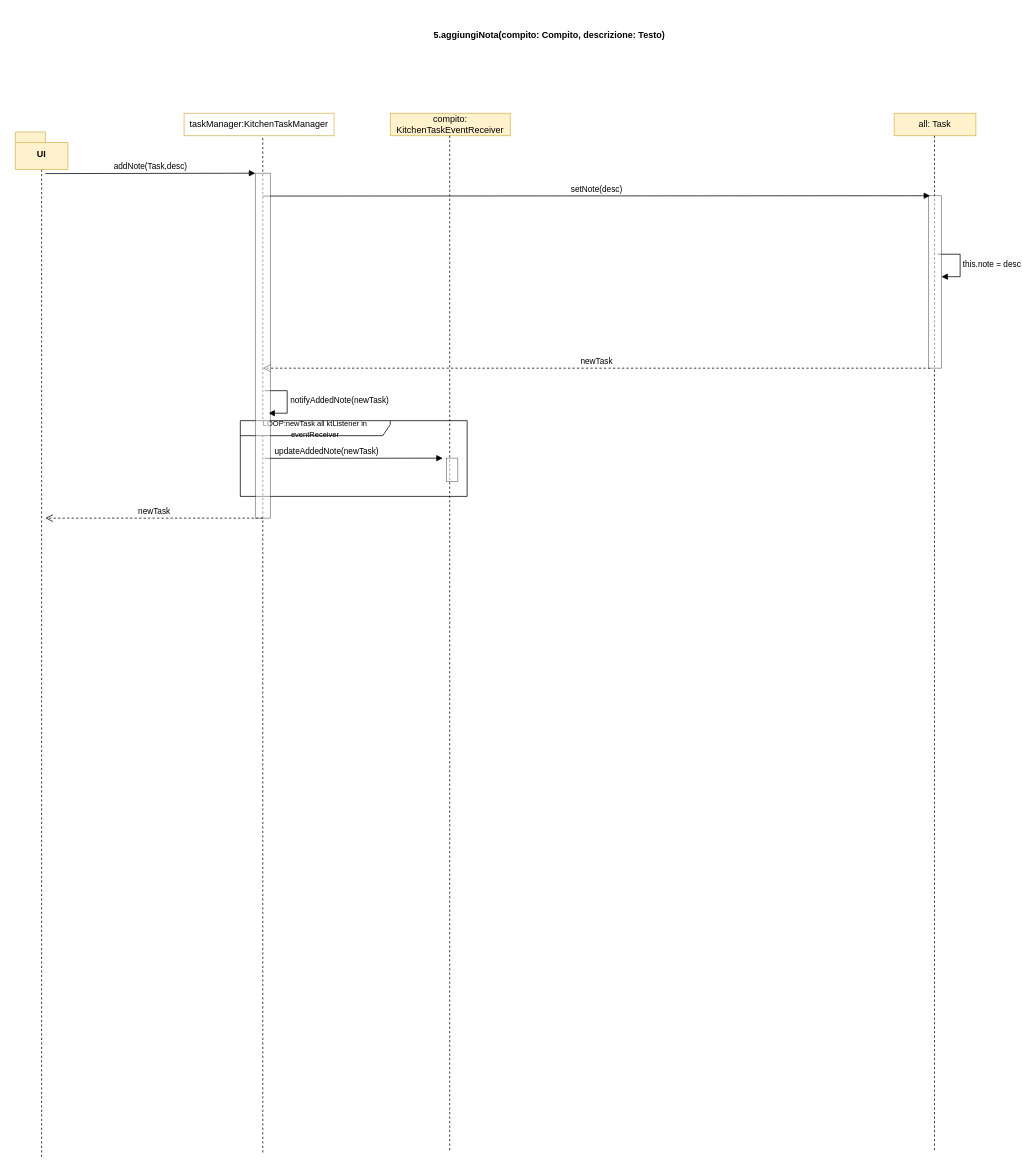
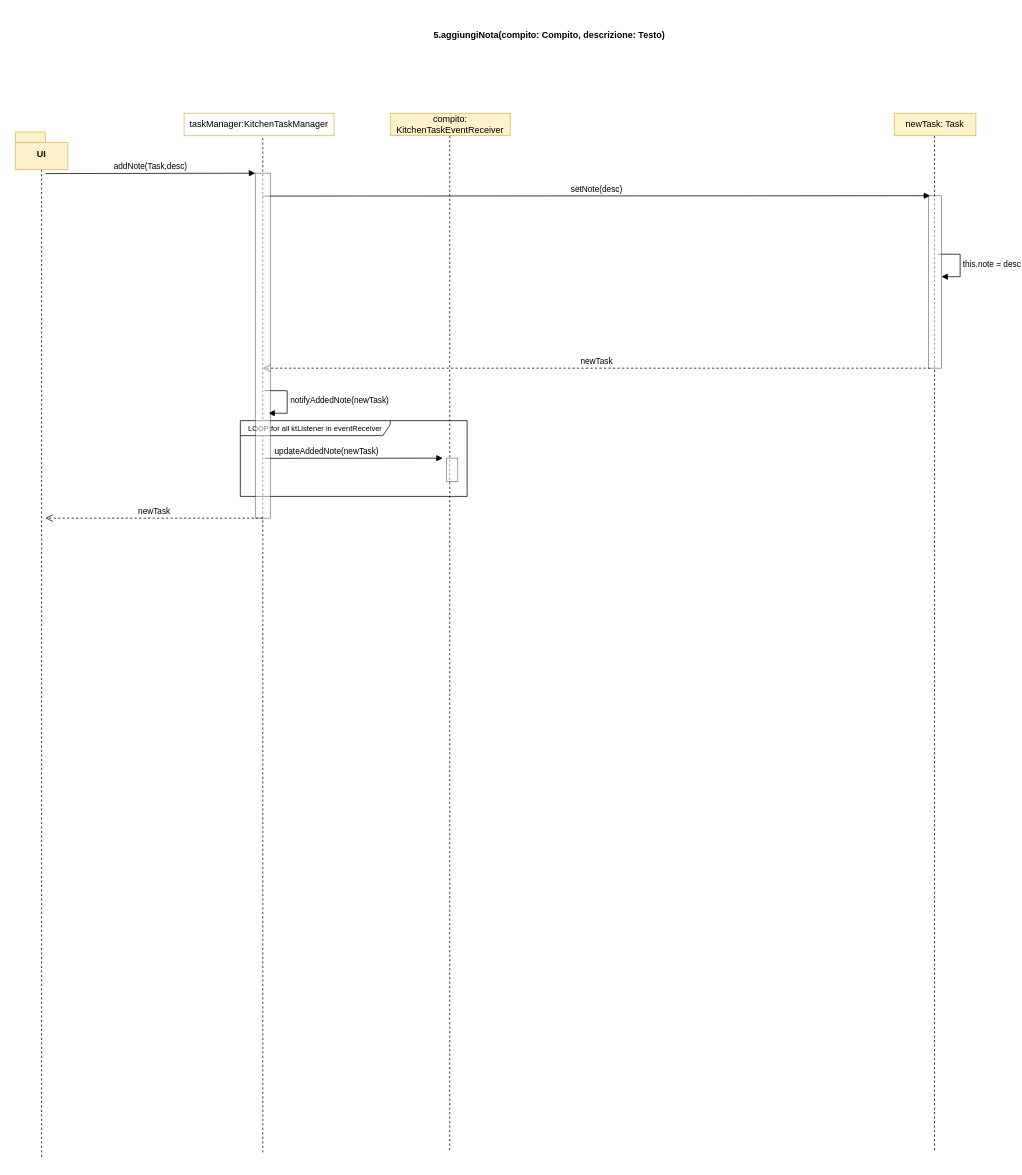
(935, 124) -> (935, 124)
(315, 428) -> (315, 428)
